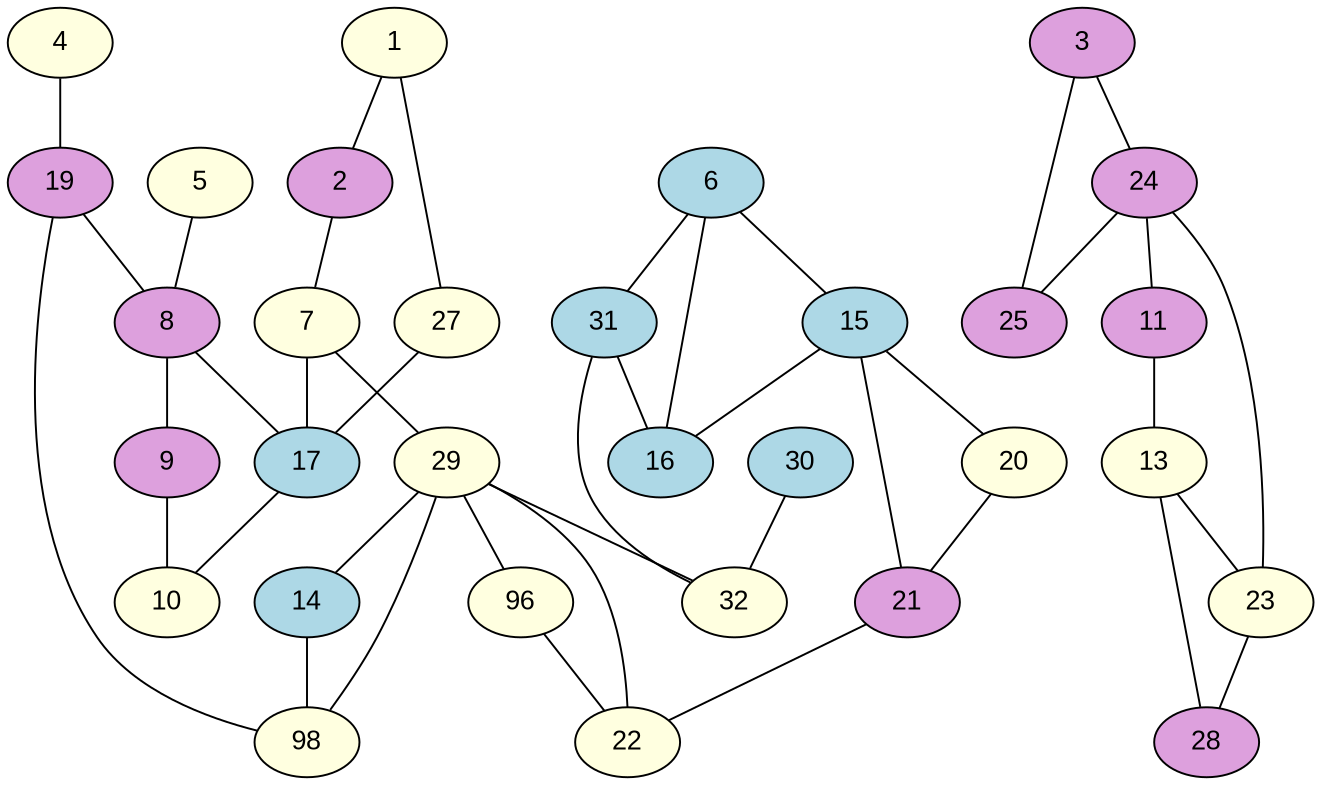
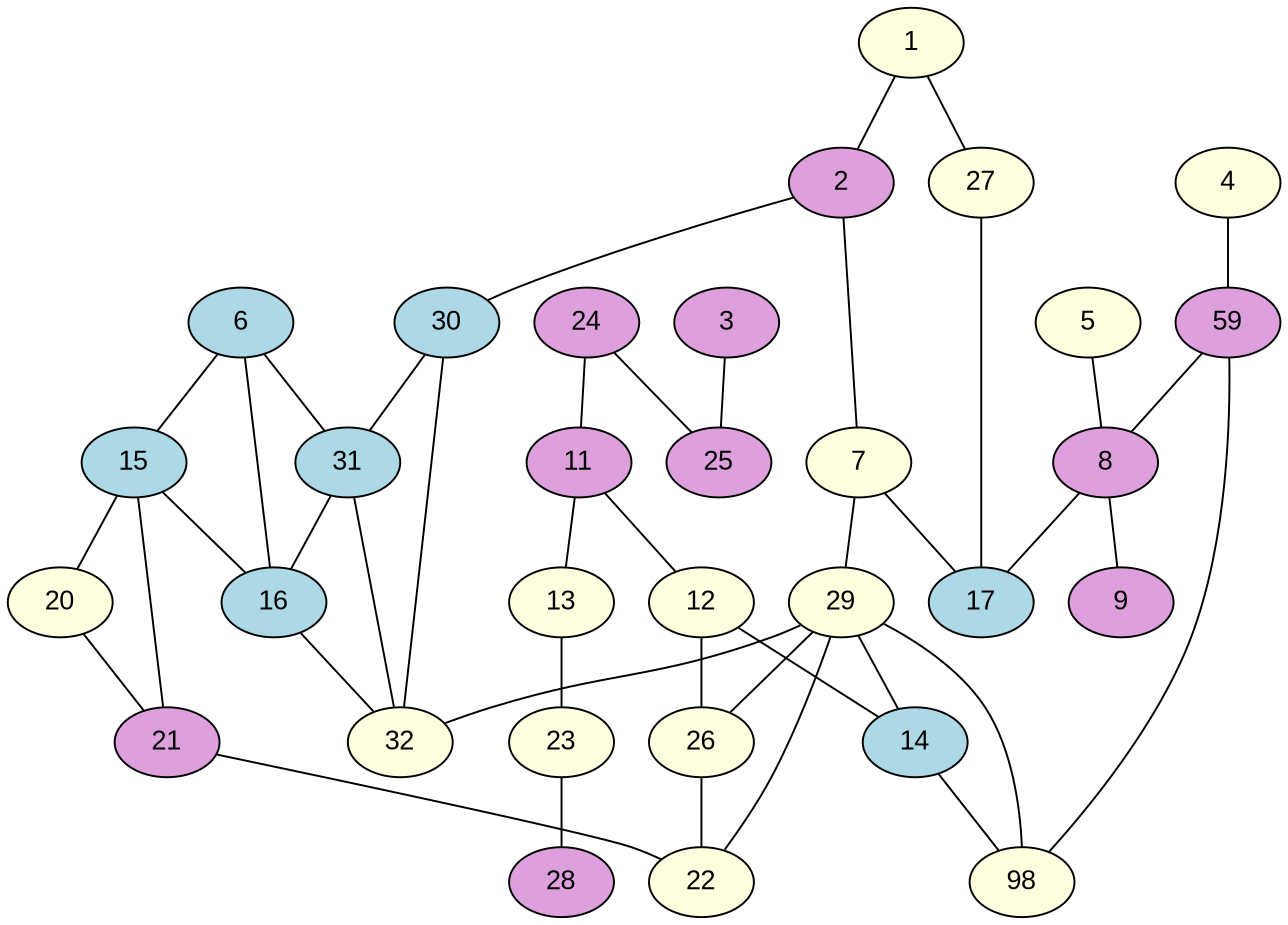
(1113, 113) -> none
(60, 183) -> (1228, 323)
none -> (639, 244)
(1250, 380) -> none
none -> (397, 393)
(167, 602) -> none
(521, 602) -> (701, 742)
none -> (701, 602)
(1180, 602) -> none
none -> (337, 672)
